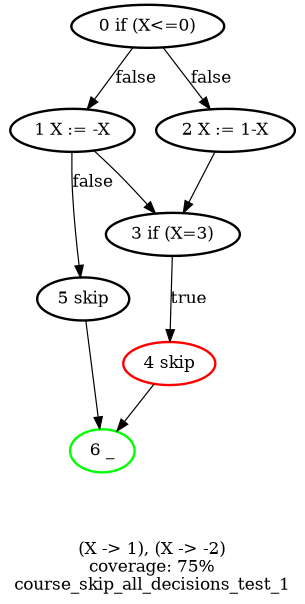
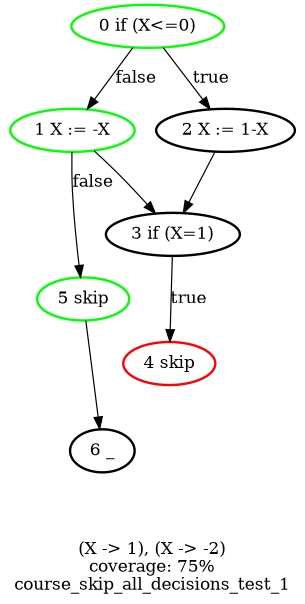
(148, 26) -> (148, 26)
(211, 78) -> (211, 78)
(72, 130) -> (72, 130)
(173, 234) -> (173, 234)
(83, 299) -> (83, 299)
(139, 403) -> none
(102, 451) -> (102, 451)
